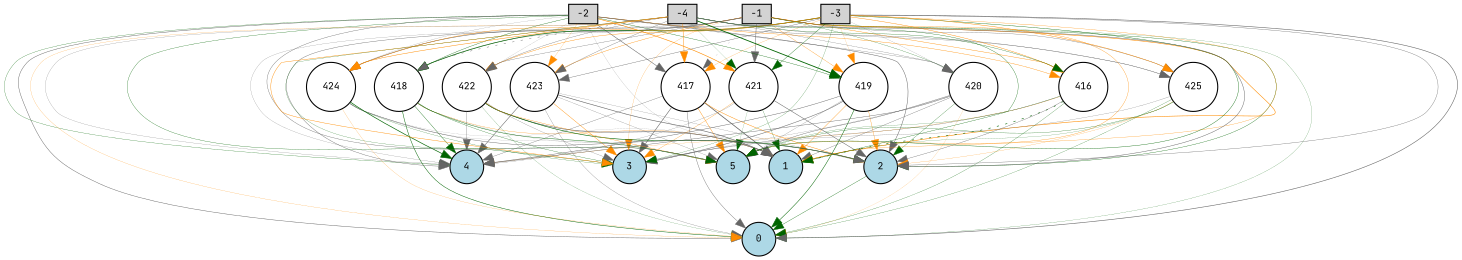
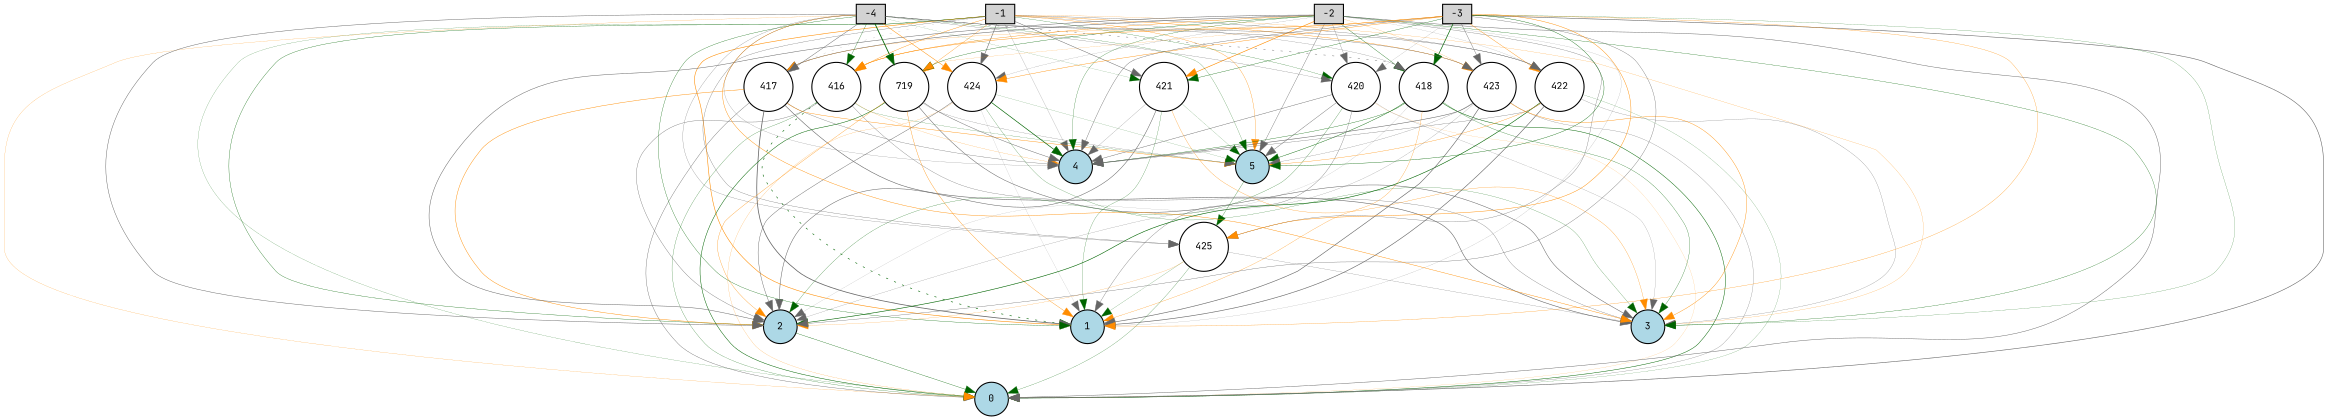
(683, 38) -> (828, 45)
(863, 87) -> (904, 87)
(966, 131) -> (1233, 199)
(526, 141) -> (1105, 125)
